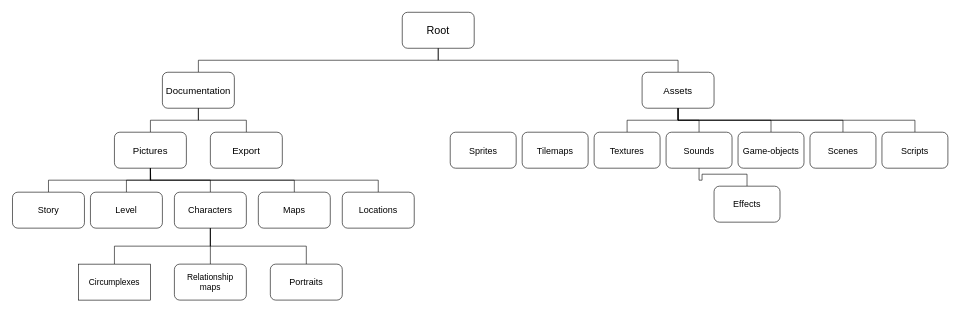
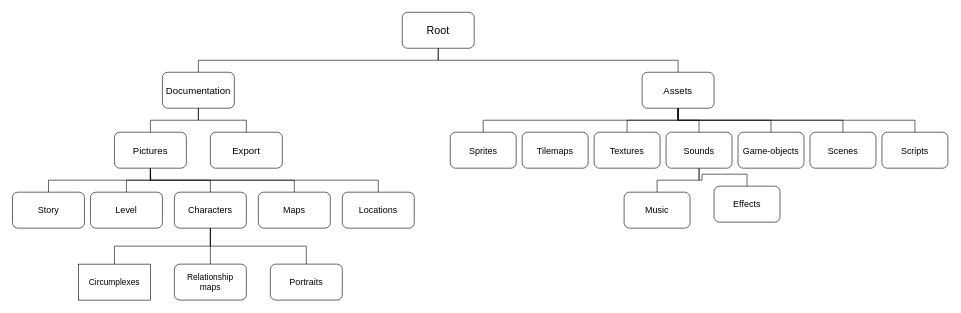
none -> (548, 120)
none -> (671, 180)
none -> (657, 210)
